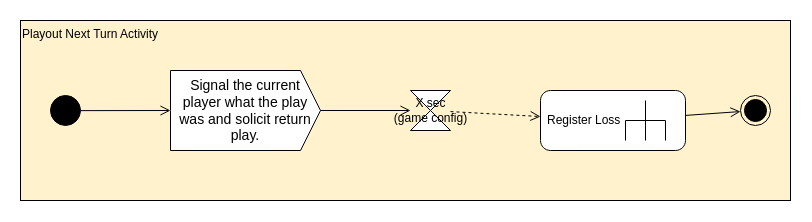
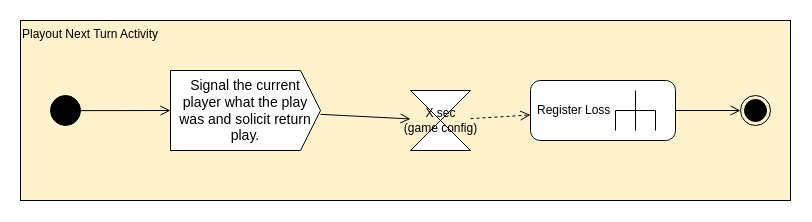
(431, 111) -> (441, 121)
(613, 121) -> (603, 111)
